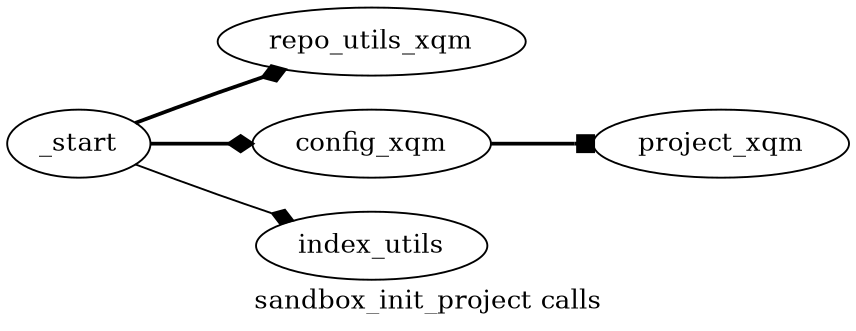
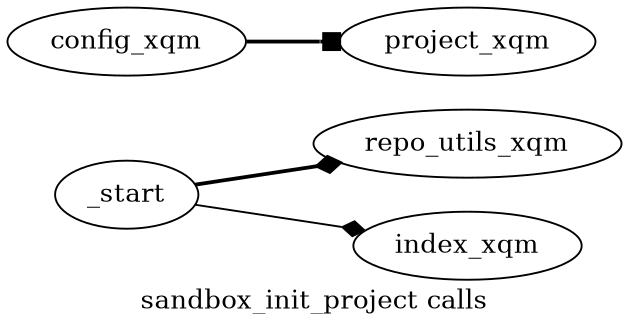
(190, 144) -> none
(372, 246) -> (468, 246)
